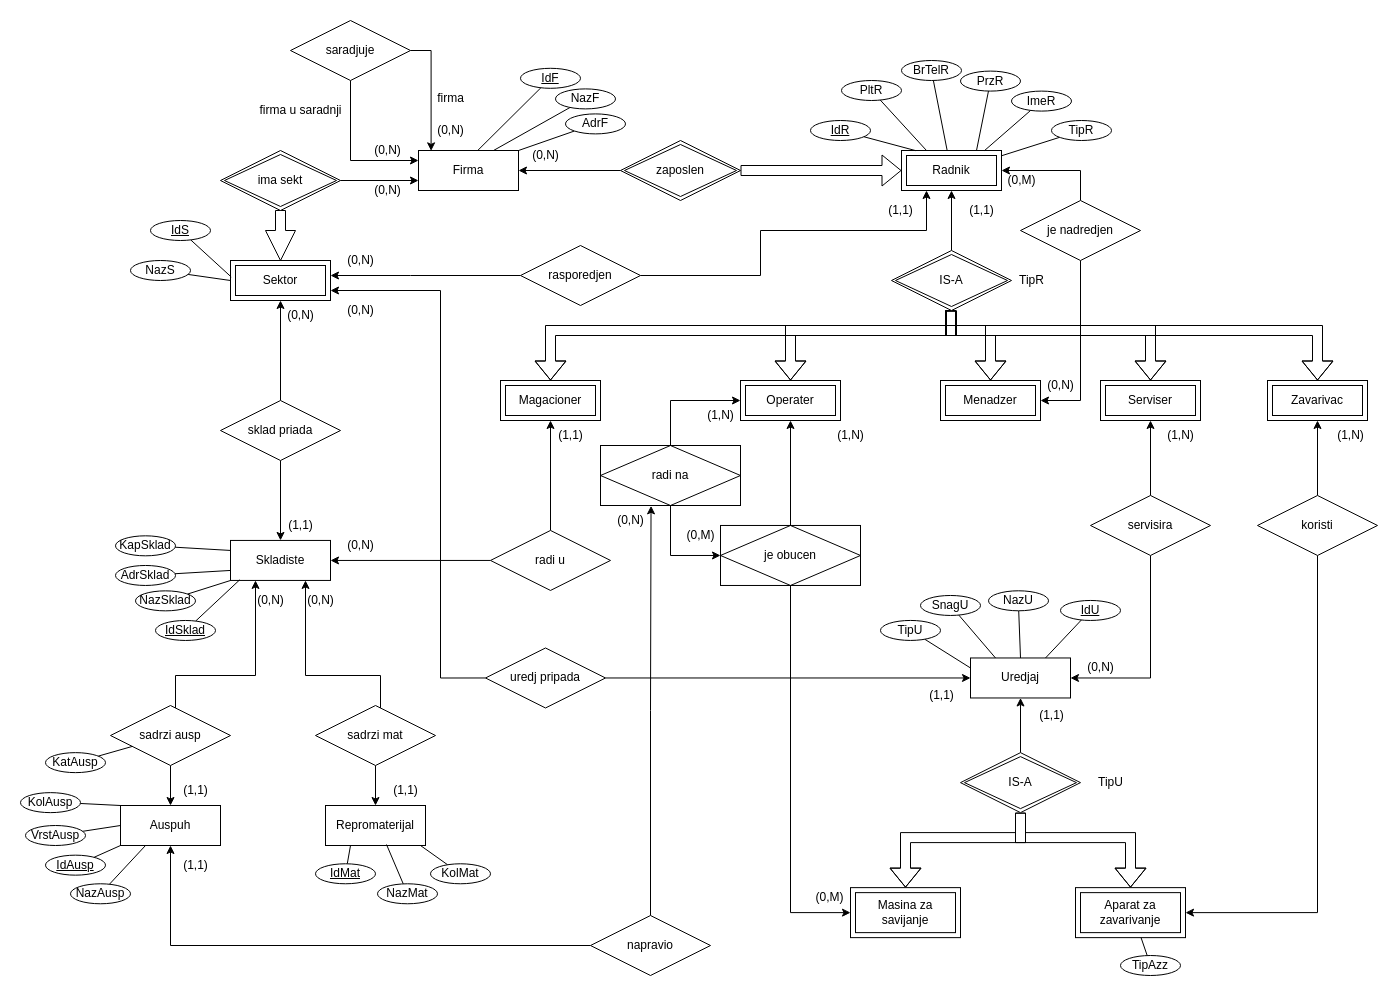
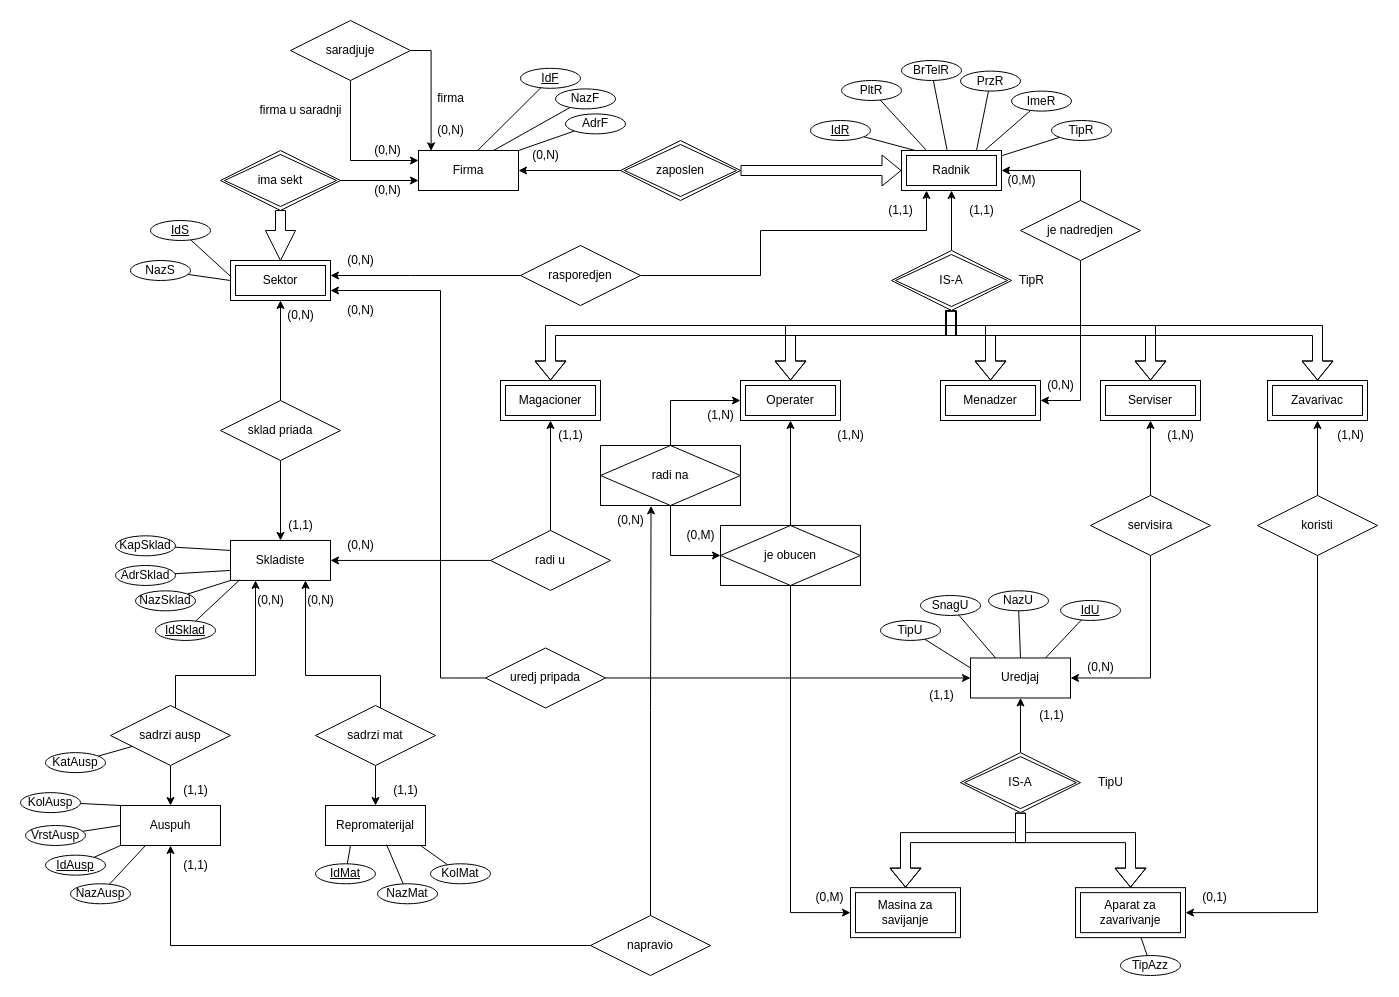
none -> (1215, 898)
